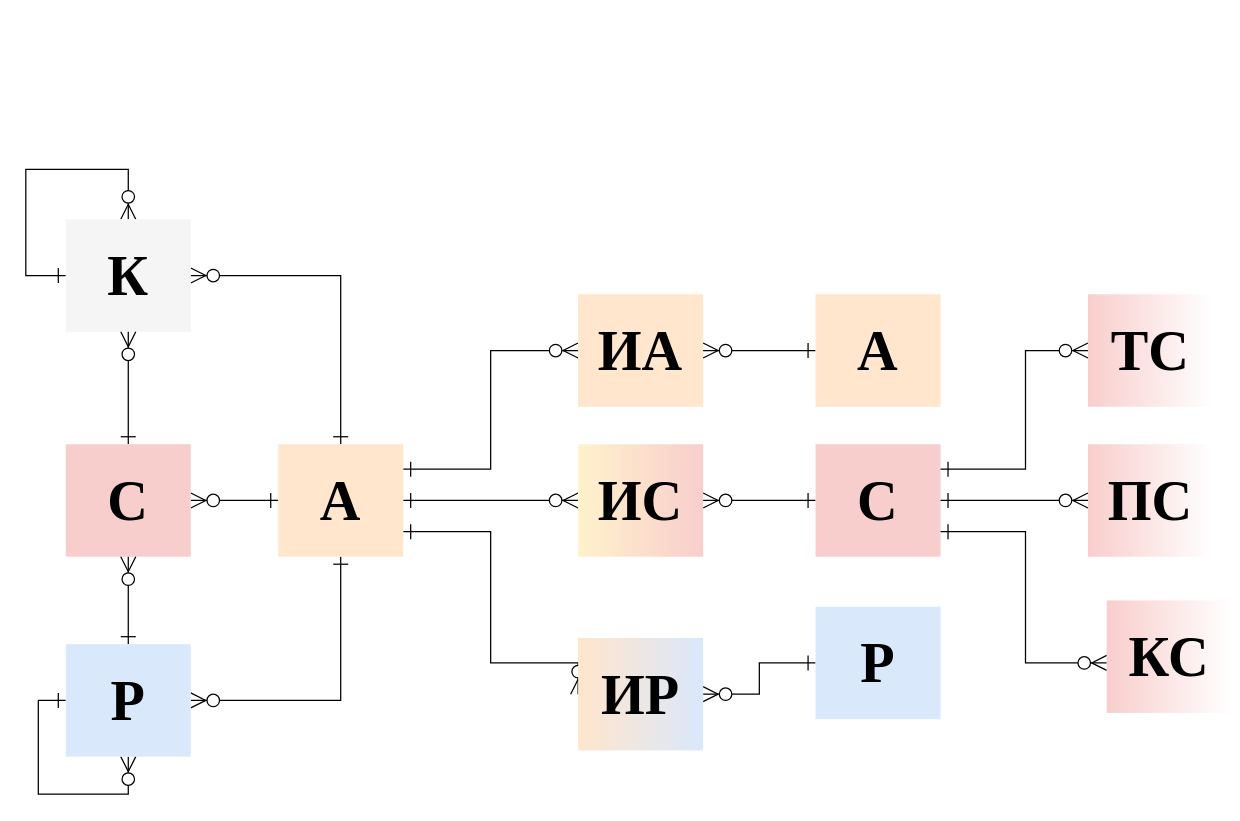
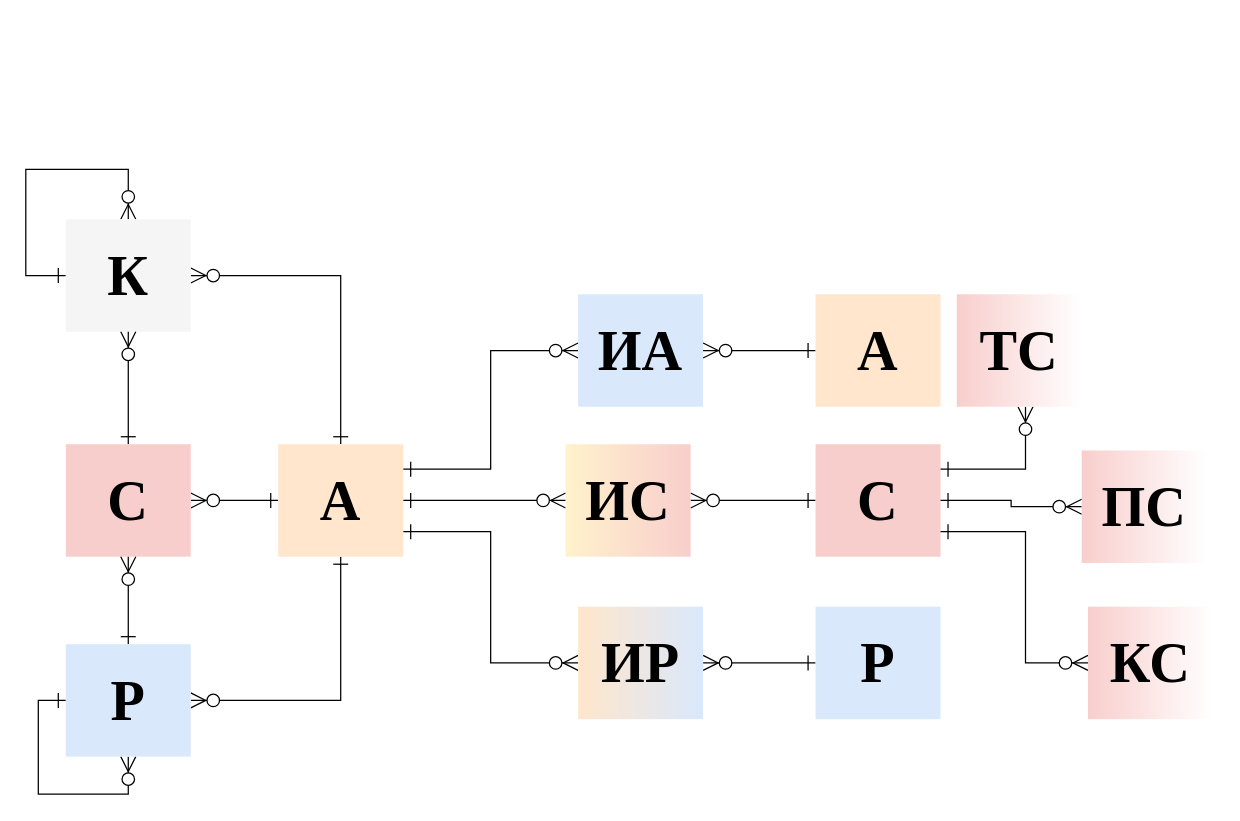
(641, 351) -> (641, 351)
(1151, 351) -> (1019, 351)
(641, 501) -> (628, 501)
(1151, 501) -> (1144, 507)
(1169, 657) -> (1151, 663)
(641, 694) -> (641, 663)
